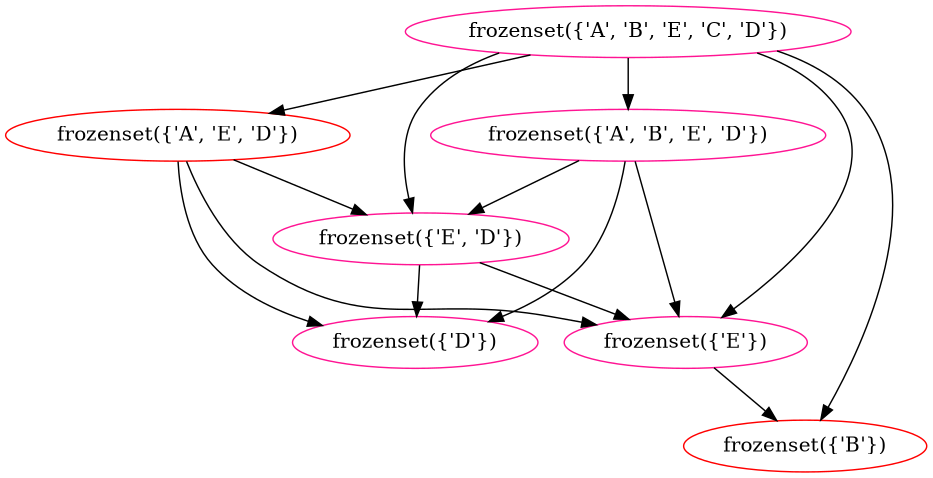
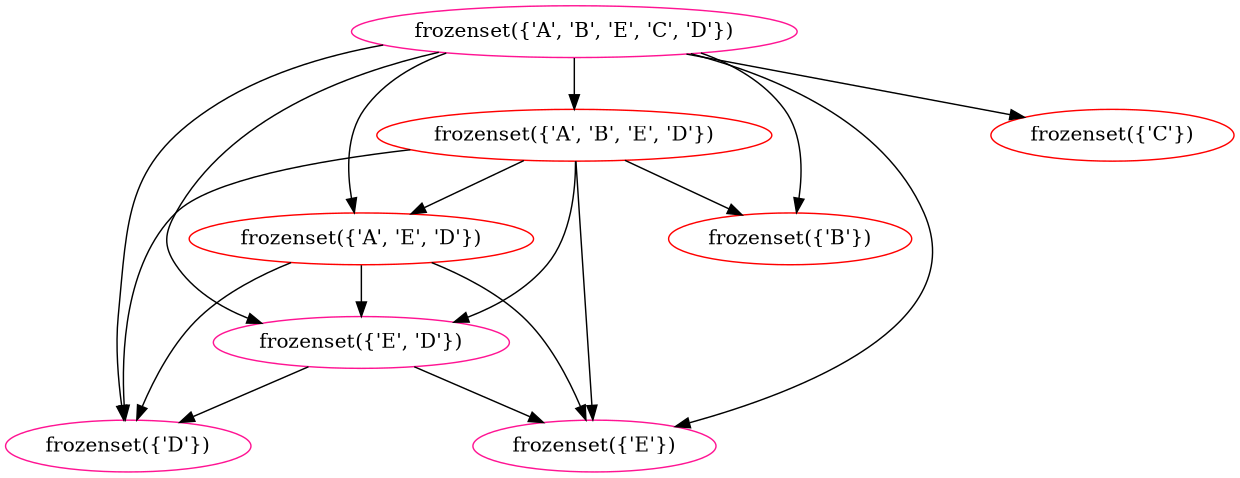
(628, 135) -> (574, 135)
none -> (1112, 135)
none -> (158, 156)
none -> (474, 184)
(740, 389) -> (677, 185)
